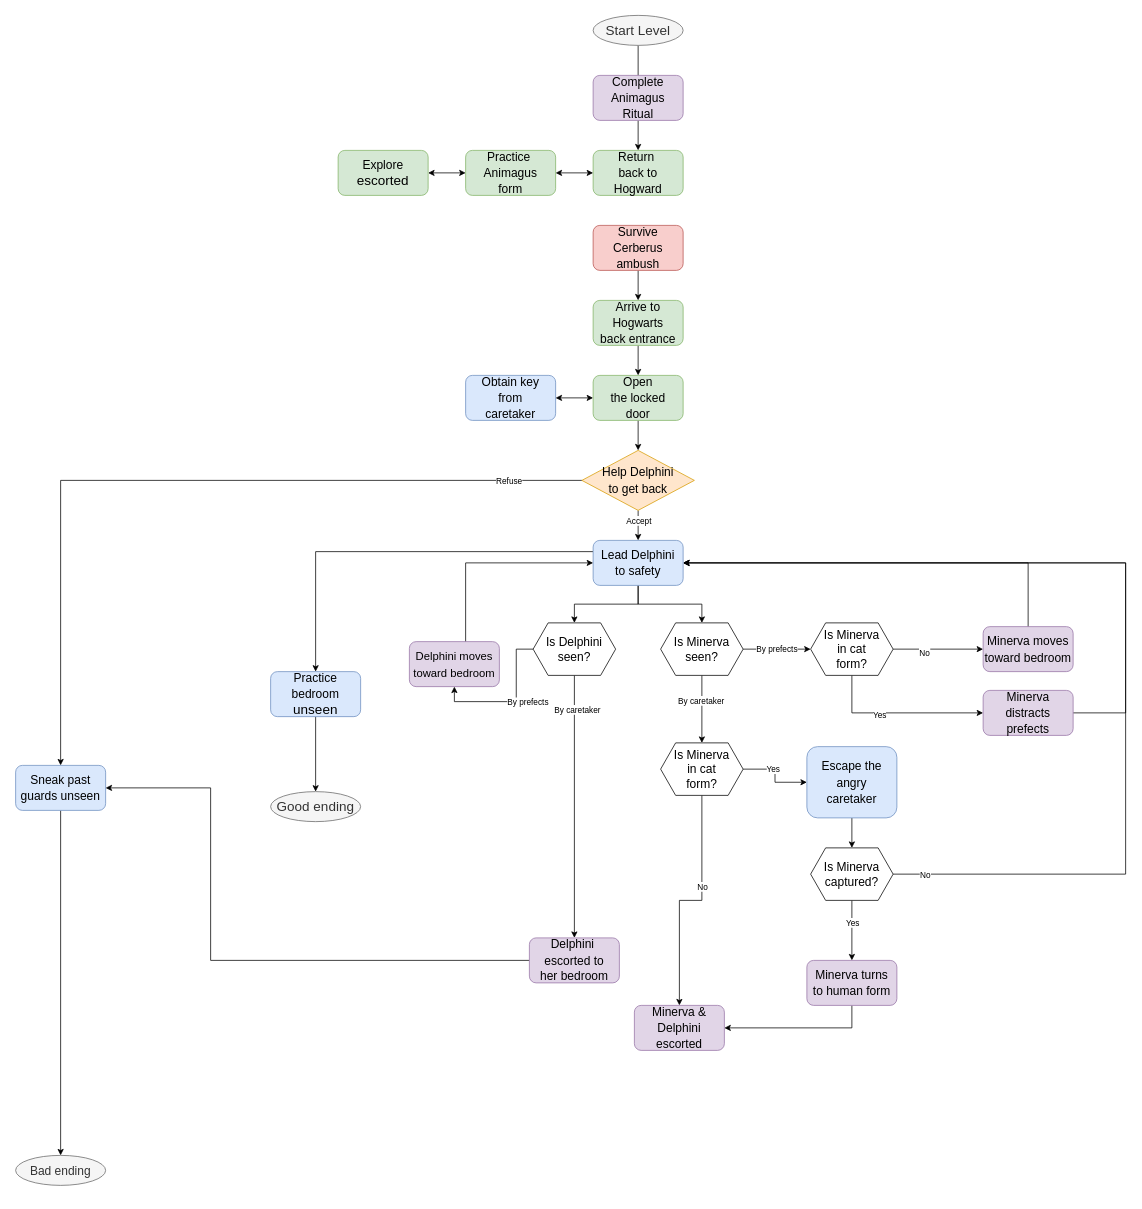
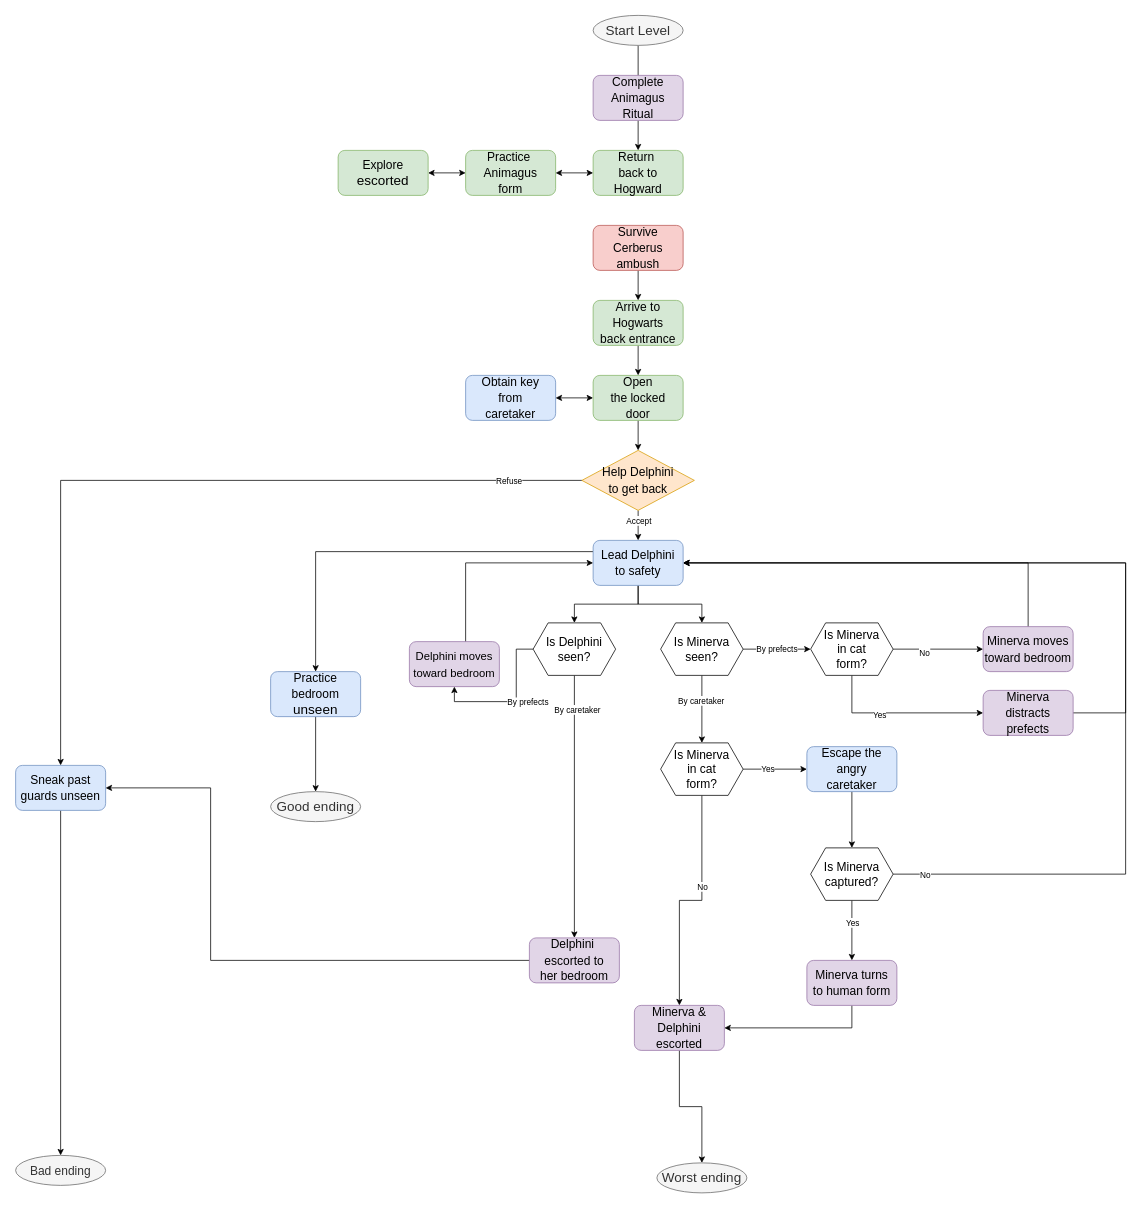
(852, 782) -> (852, 769)
none -> (679, 1091)
none -> (702, 1178)
